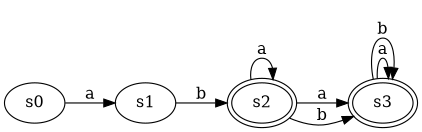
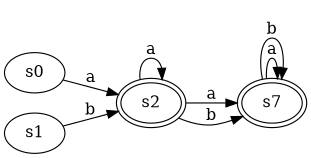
(84, 103) -> (85, 86)
(383, 103) -> (272, 103)
